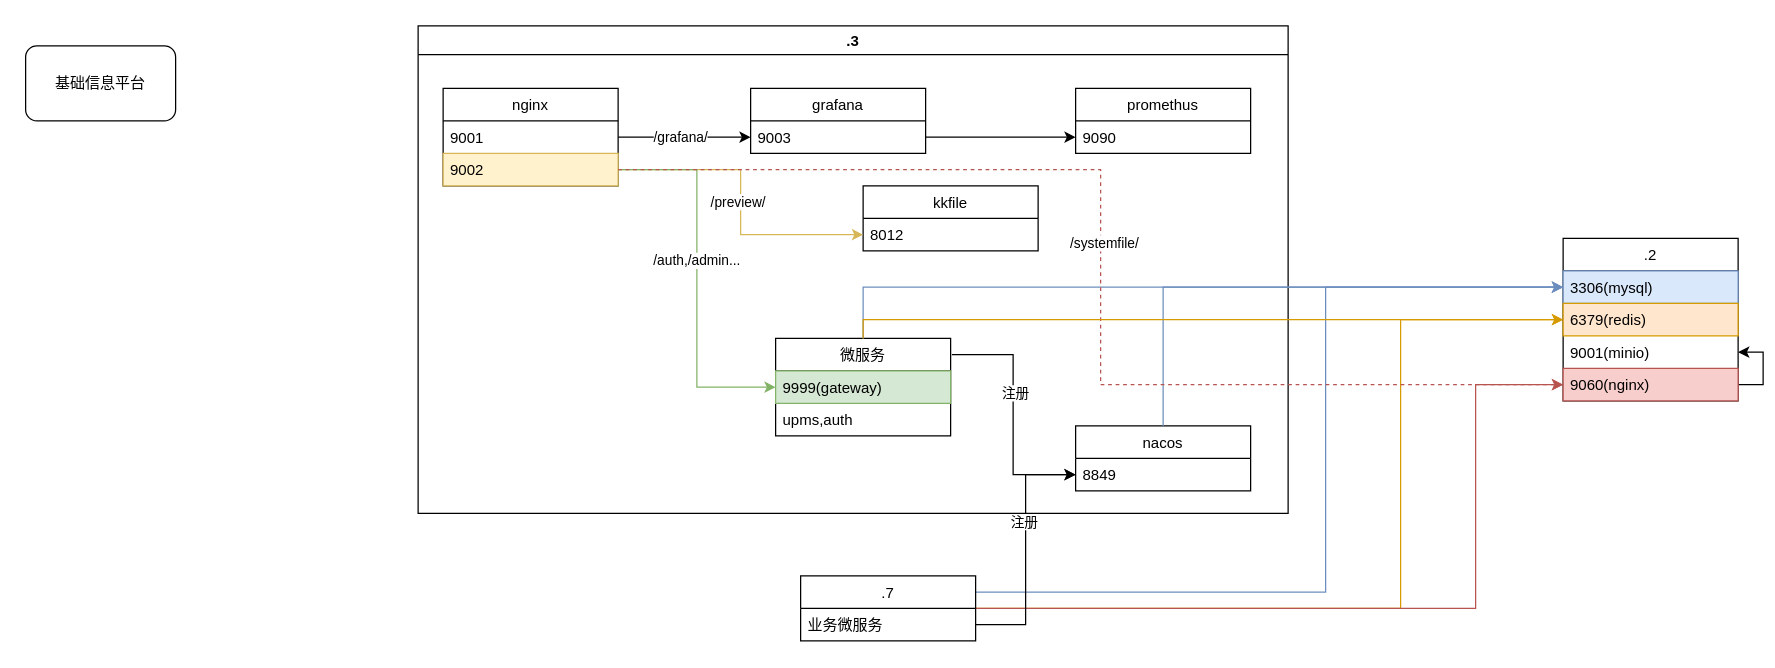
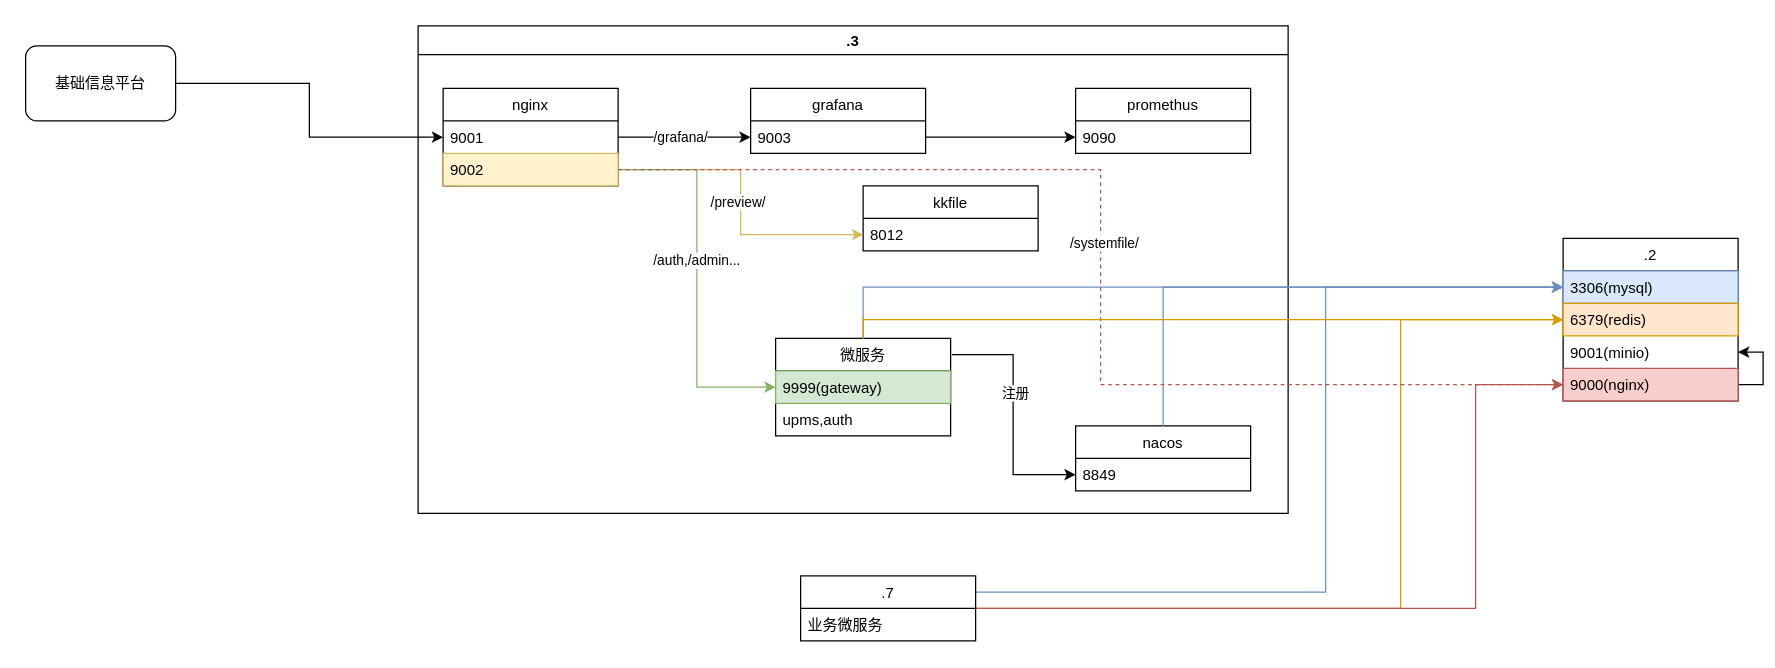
none -> (309, 105)
(1614, 385) -> (1614, 385)
(1026, 576) -> none
